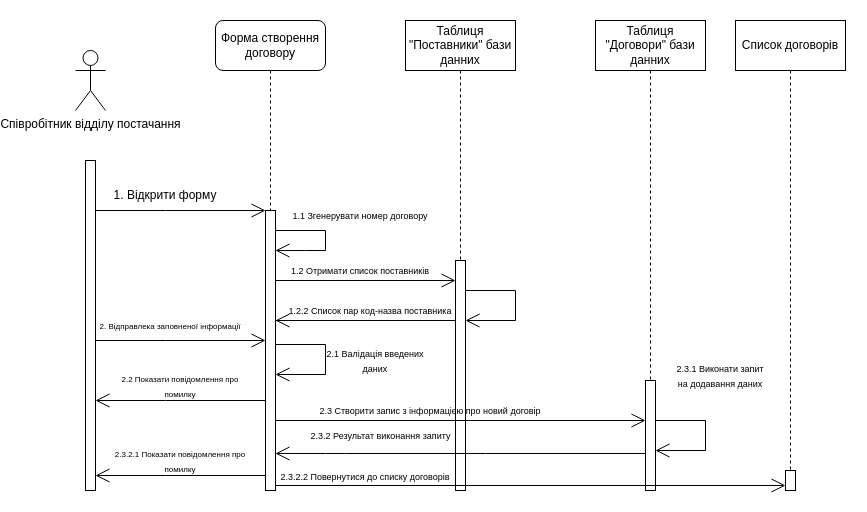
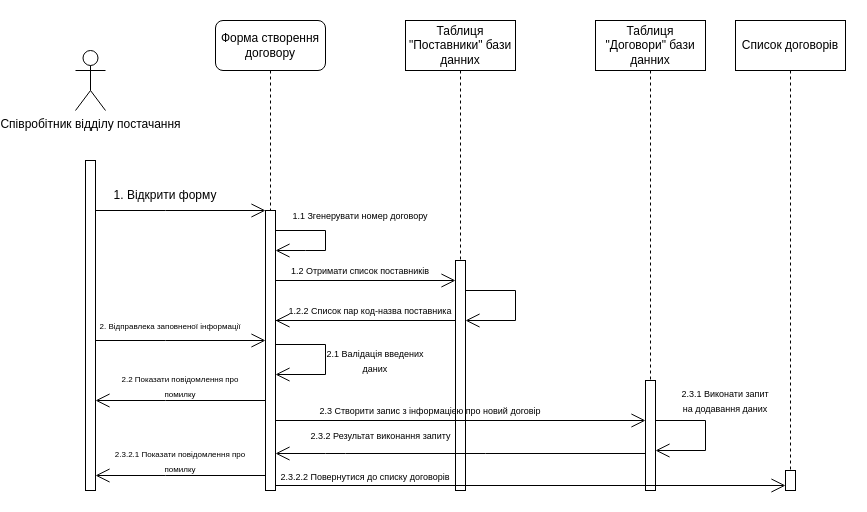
(721, 376) -> (726, 401)
